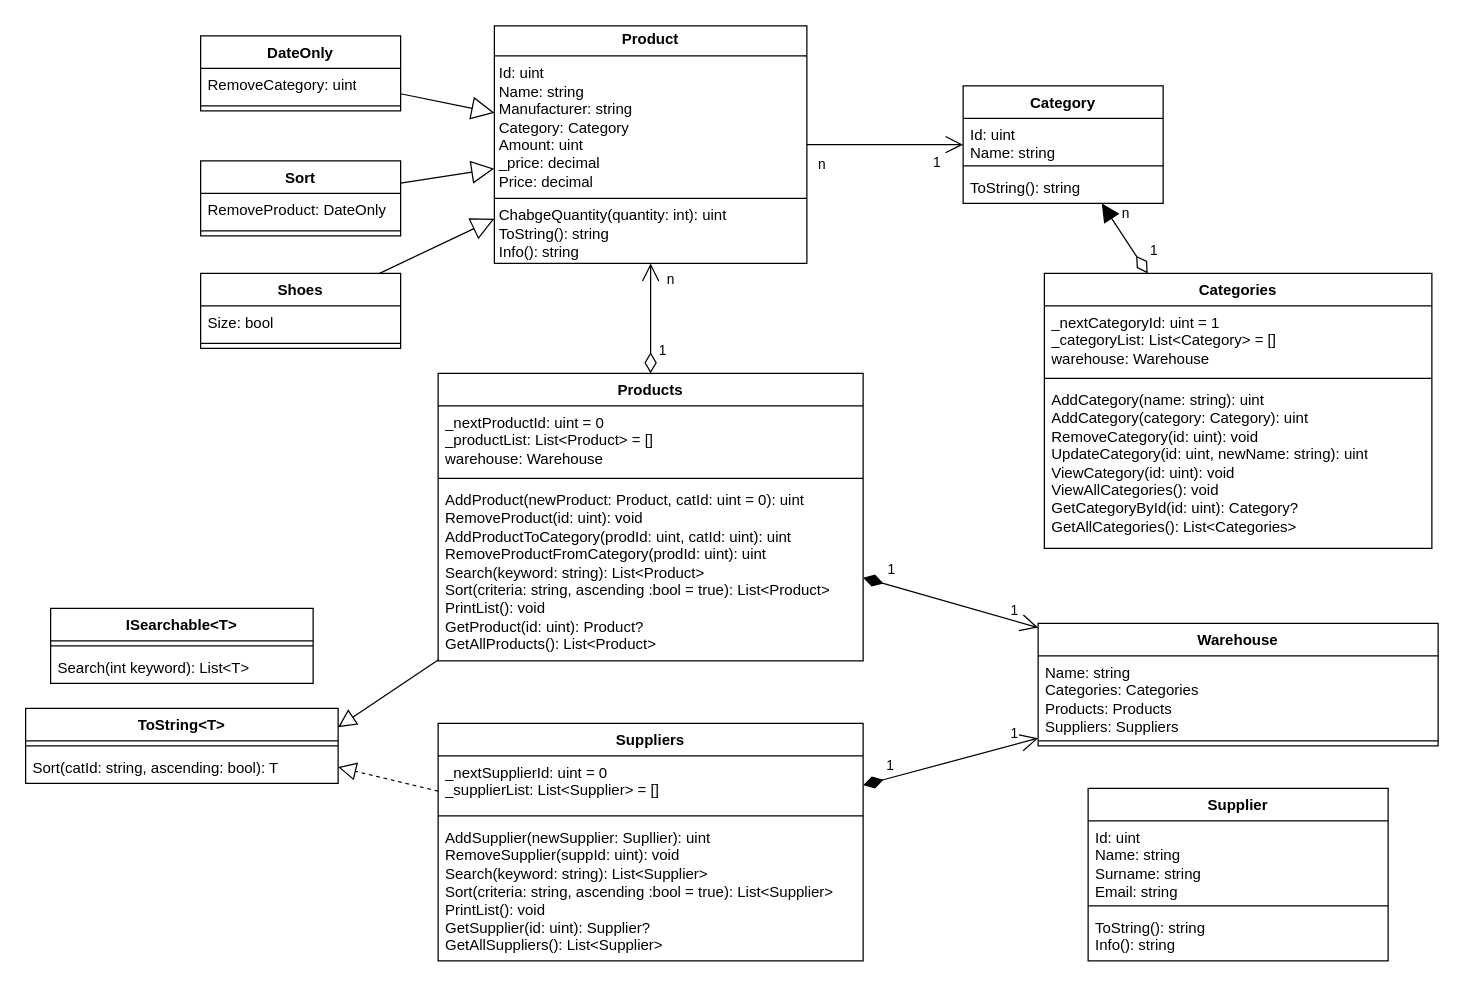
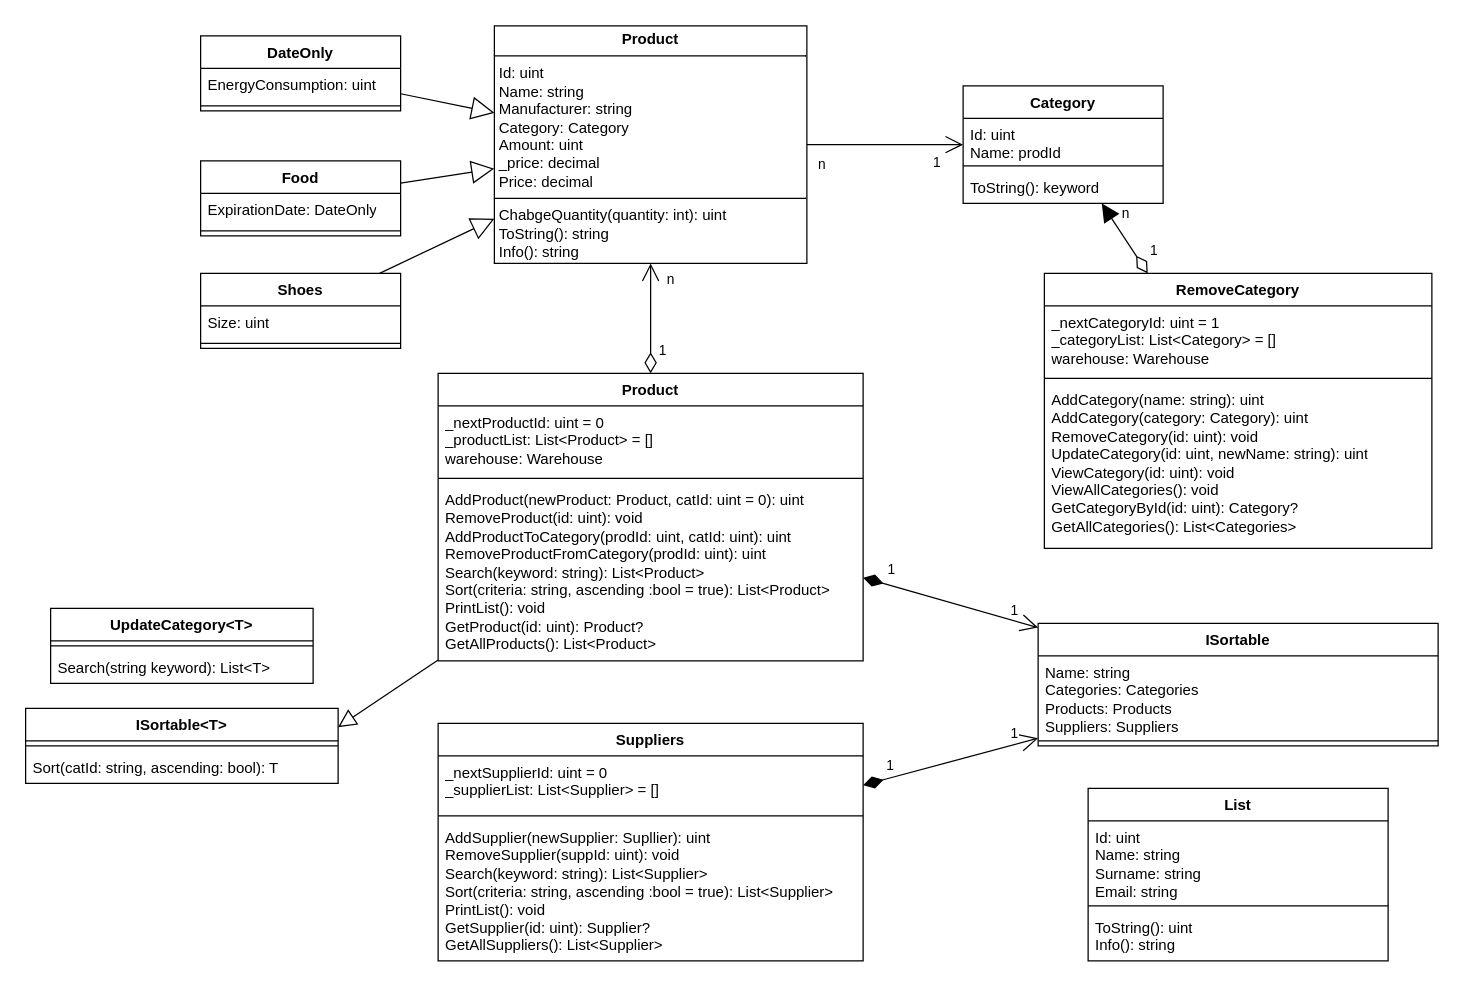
(286, 86) -> (297, 86)
(1015, 145) -> (1017, 145)
(301, 178) -> (301, 178)
(1038, 188) -> (1045, 188)
(299, 211) -> (299, 211)
(1238, 291) -> (1238, 291)
(242, 323) -> (242, 323)
(651, 391) -> (651, 391)
(182, 626) -> (182, 626)
(1238, 641) -> (1238, 641)
(166, 668) -> (179, 668)
(182, 726) -> (182, 726)
(396, 781) -> none
(1238, 806) -> (1238, 806)
(1163, 937) -> (1155, 937)
